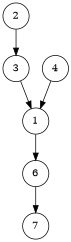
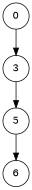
(16, 16) -> (16, 16)
(55, 69) -> none
(36, 121) -> (16, 121)
(36, 226) -> none
